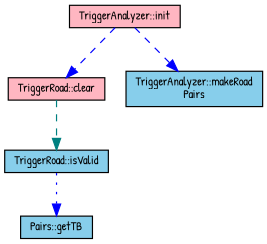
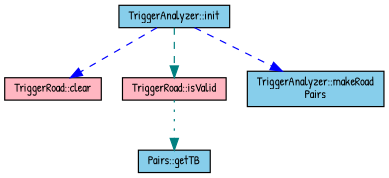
(125, 16) -> (174, 16)
(57, 119) -> (174, 47)
(57, 161) -> (174, 89)
(57, 188) -> (174, 119)
